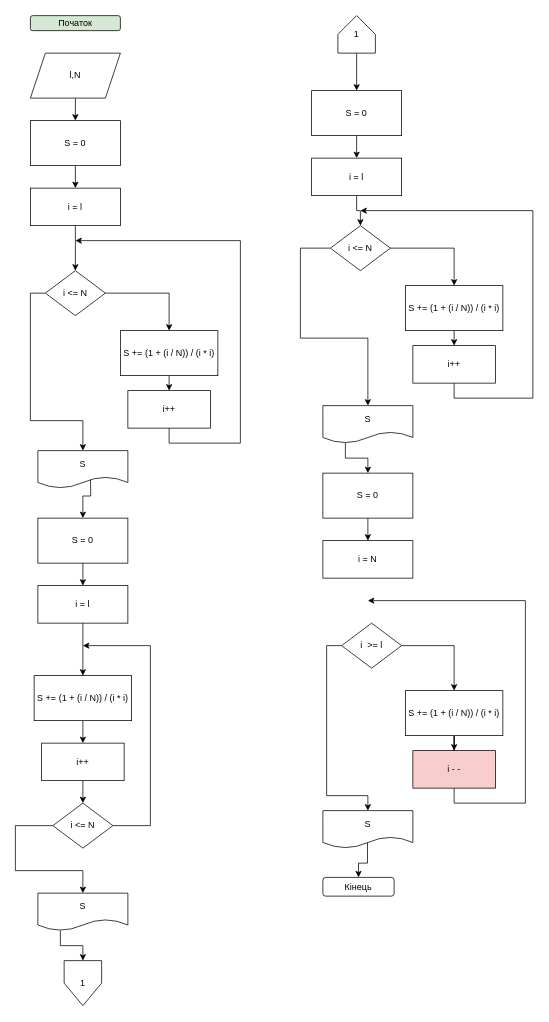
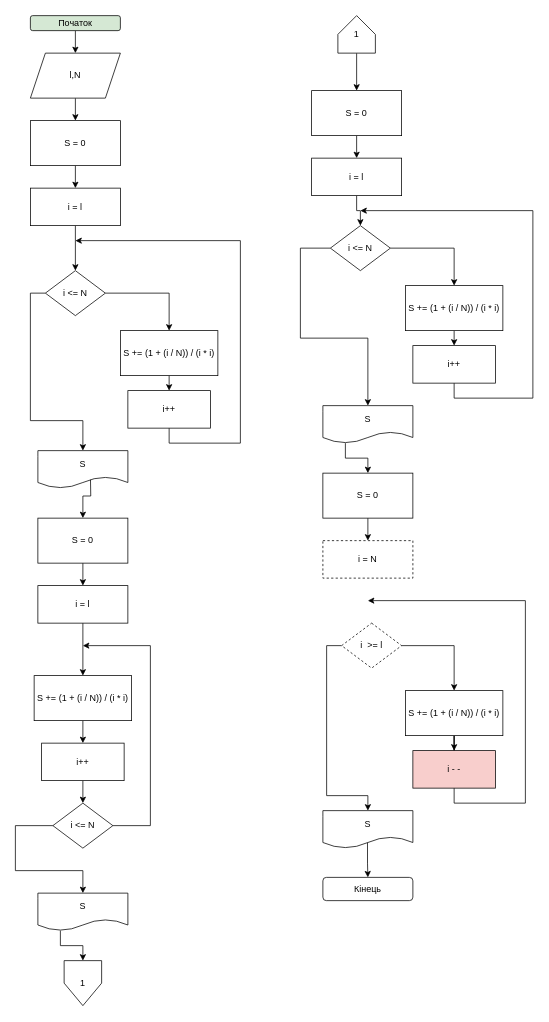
none -> (75, 39)
(368, 559) -> (368, 559)
(372, 645) -> (372, 645)
(359, 887) -> (368, 889)
